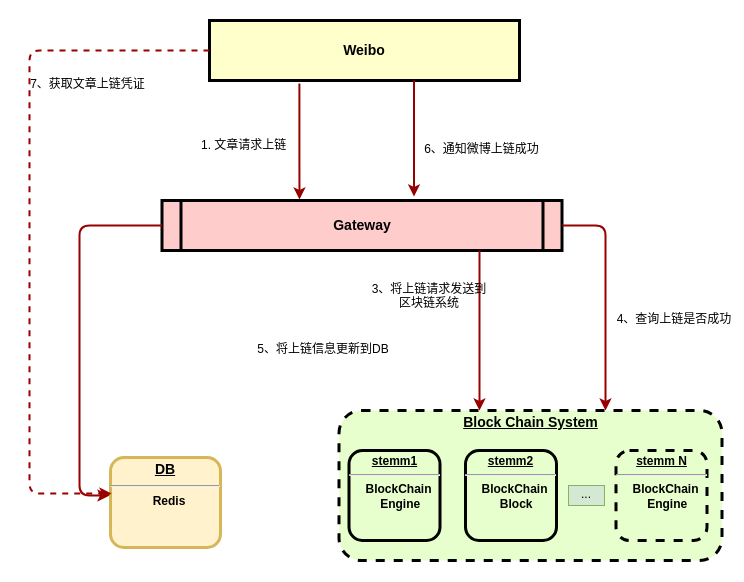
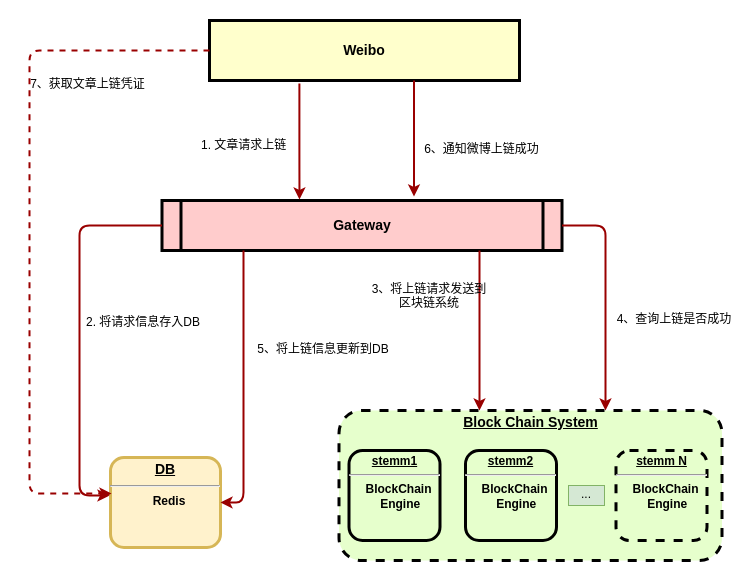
none -> (150, 321)
none -> (244, 380)
(511, 451) -> (511, 451)
